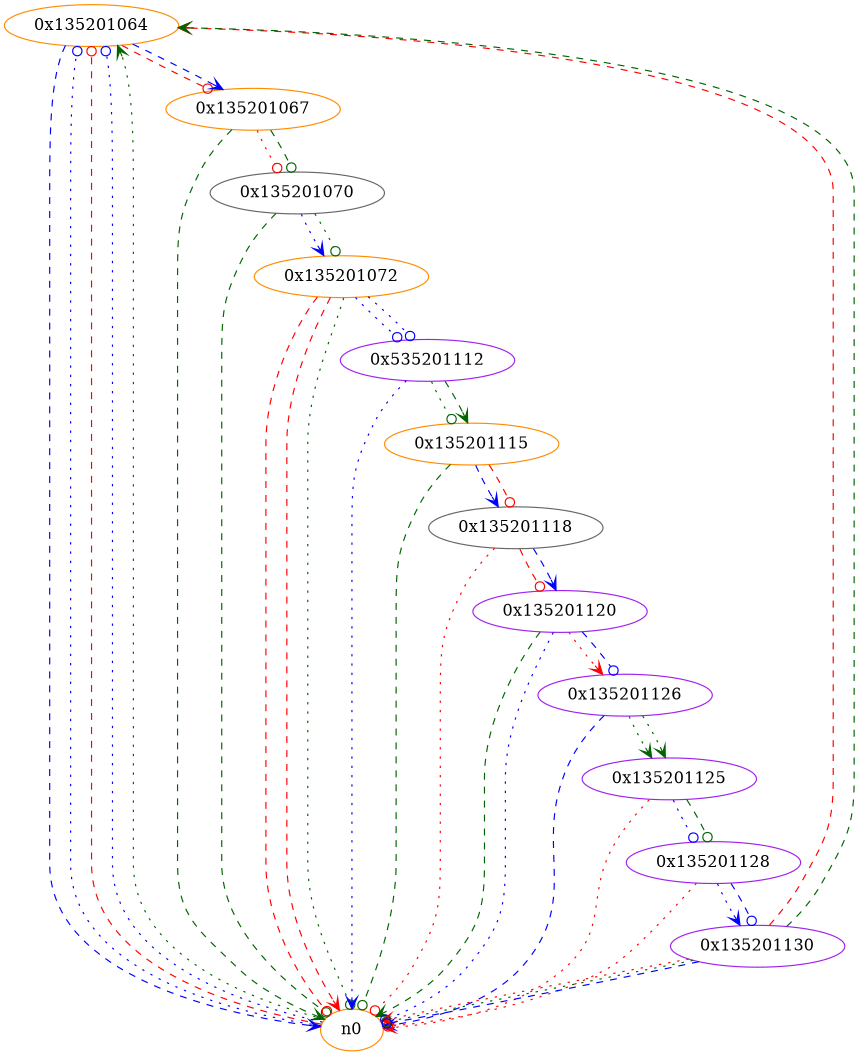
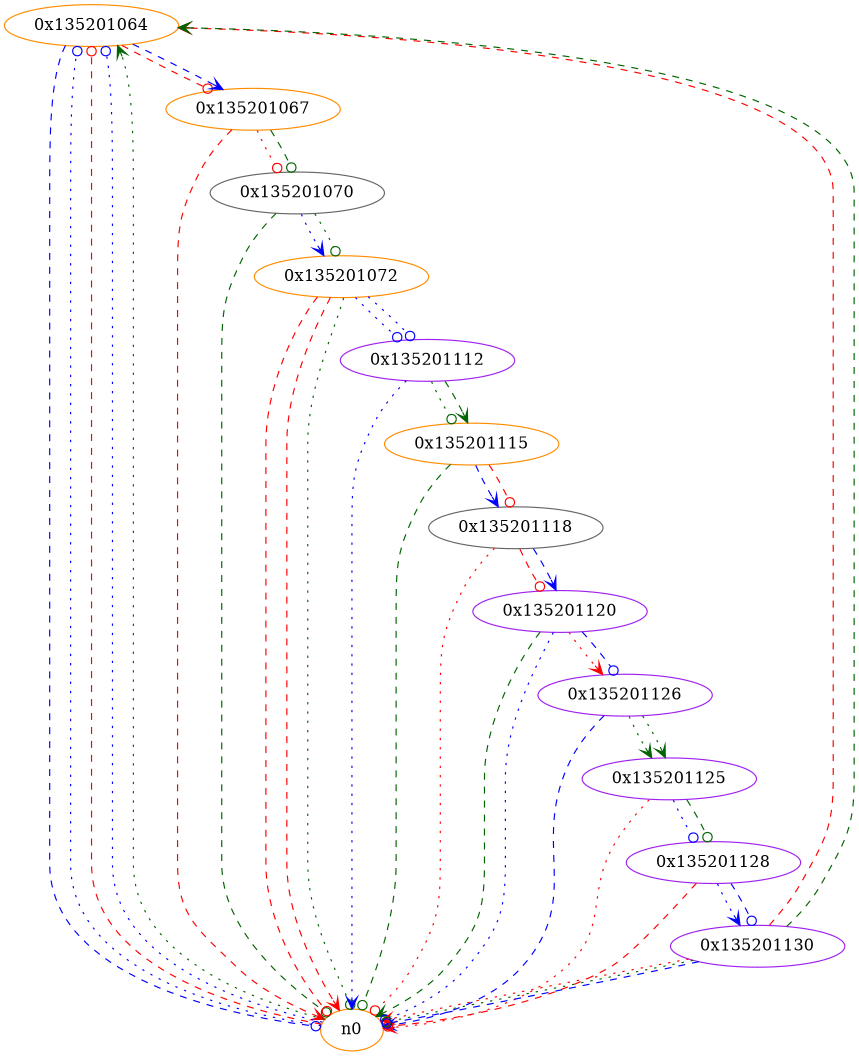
(427, 360) -> (427, 360)
(178, 597) -> (178, 597)
(50, 620) -> (50, 620)
(617, 963) -> (617, 963)
